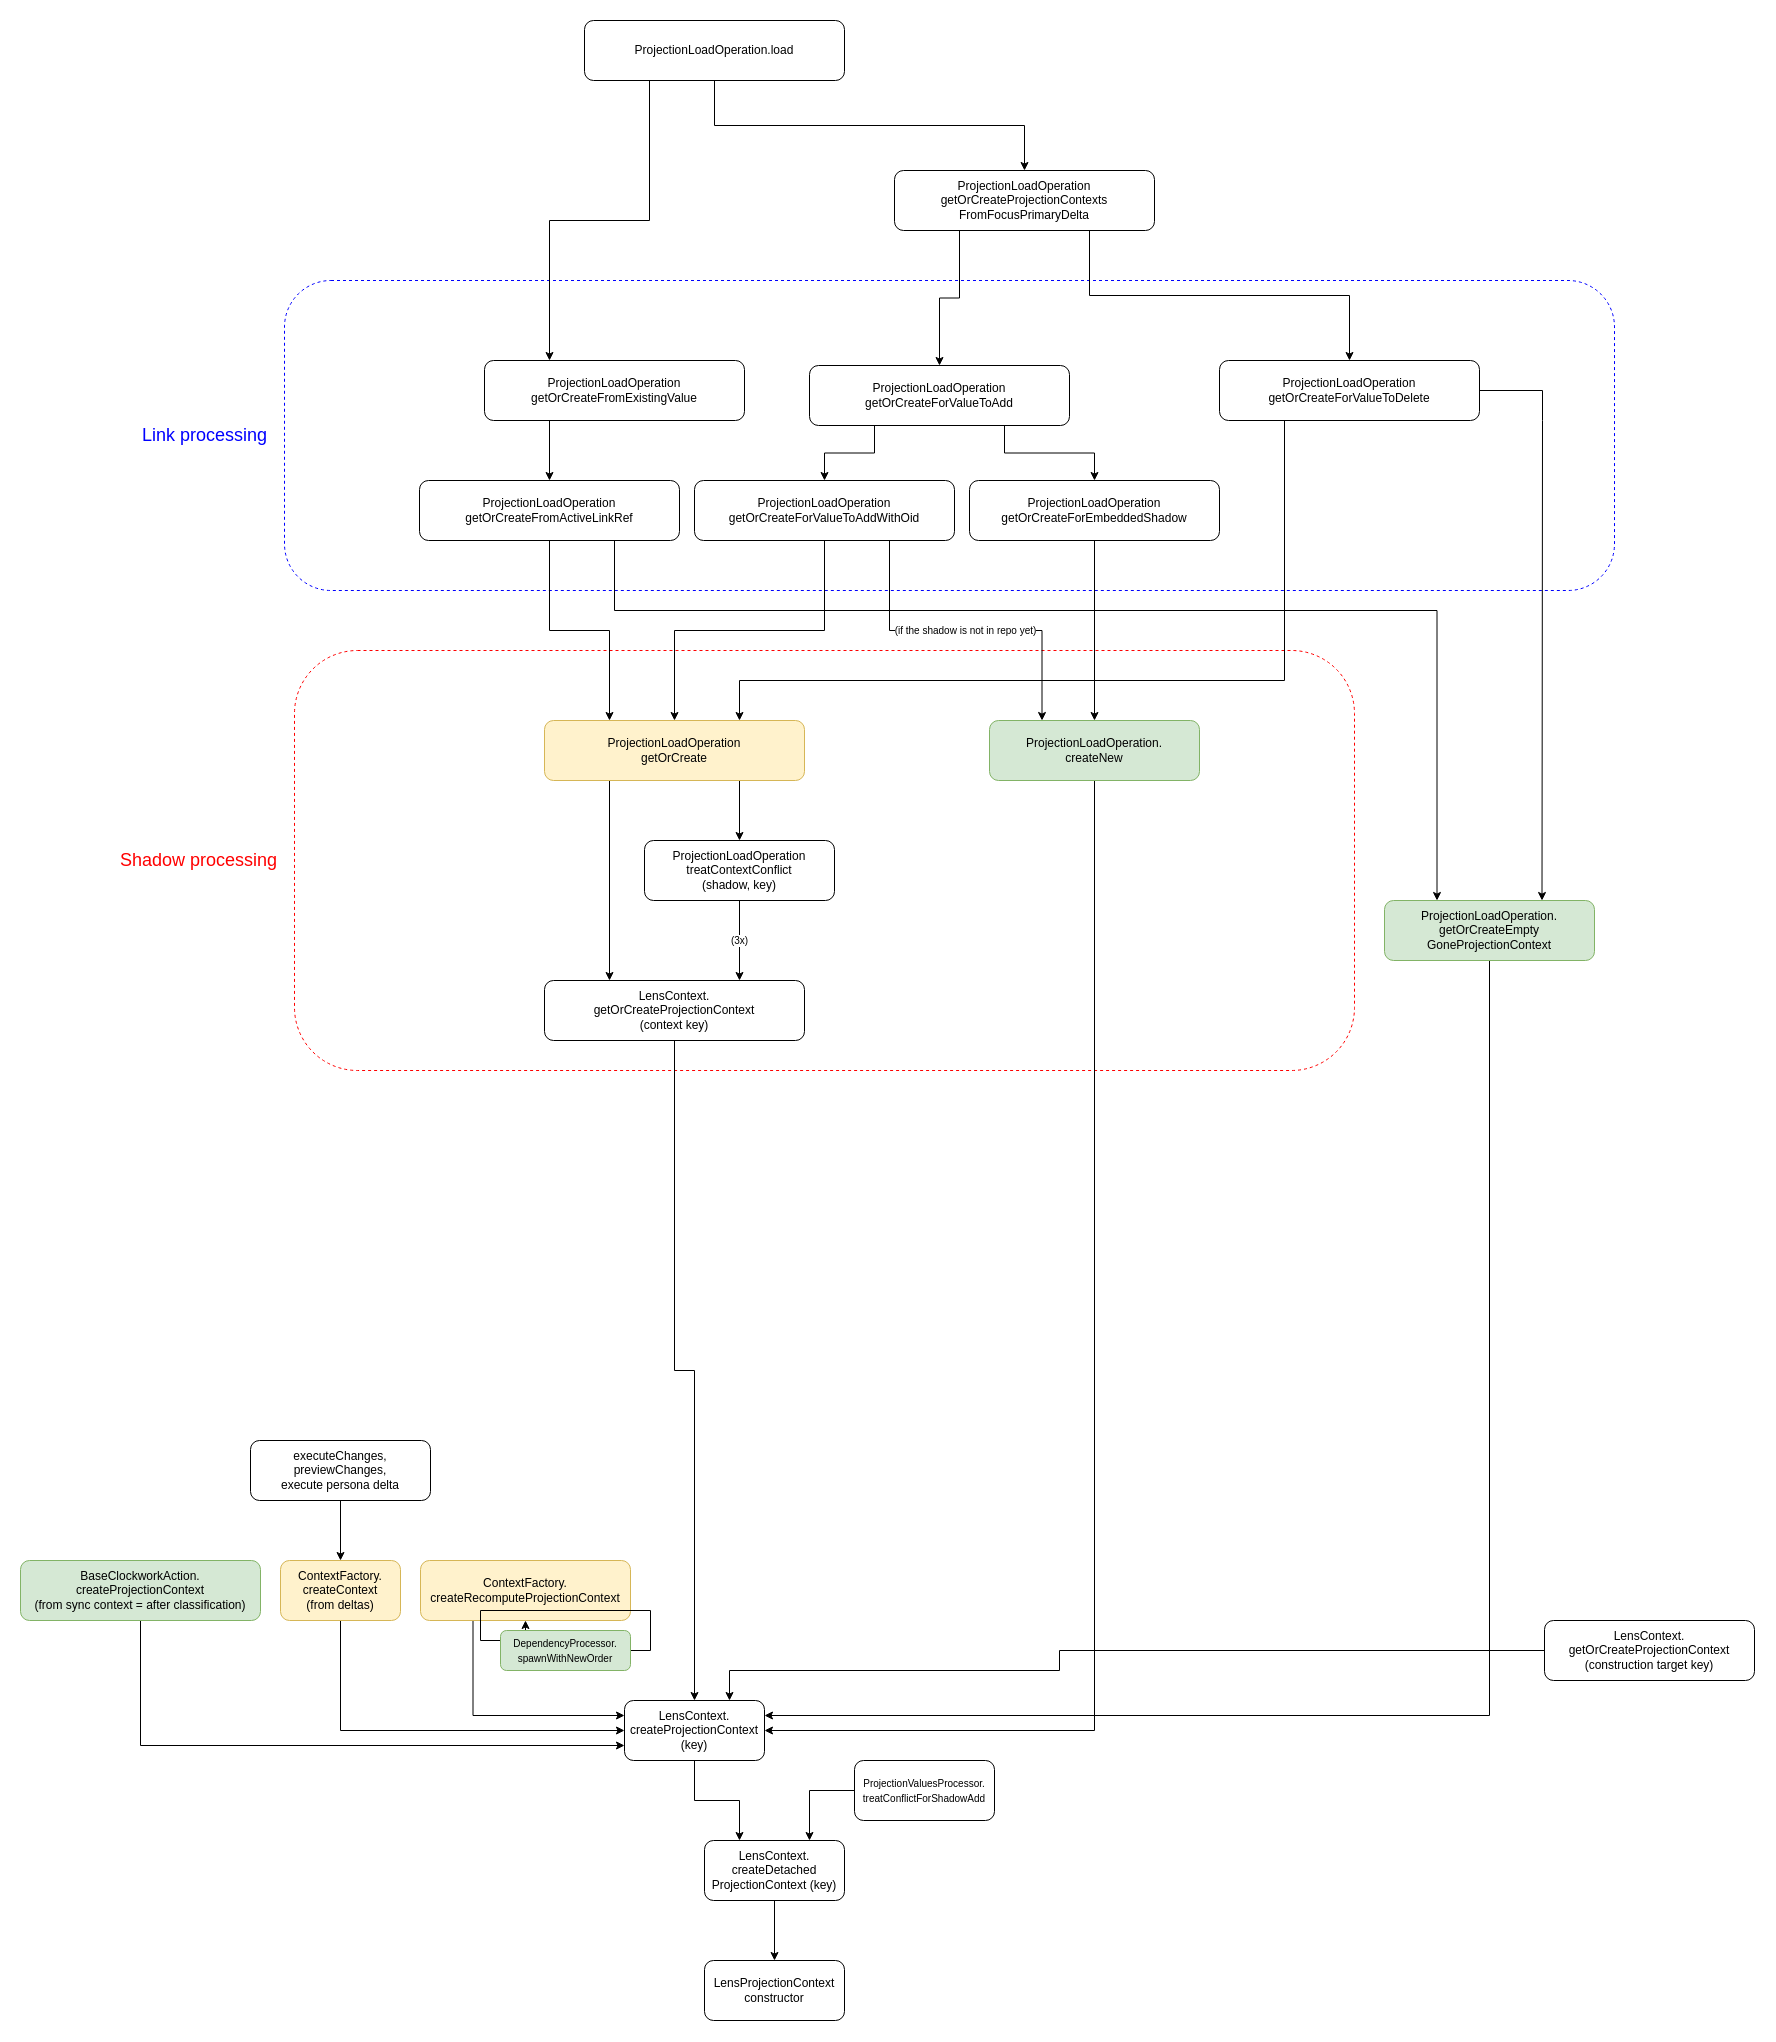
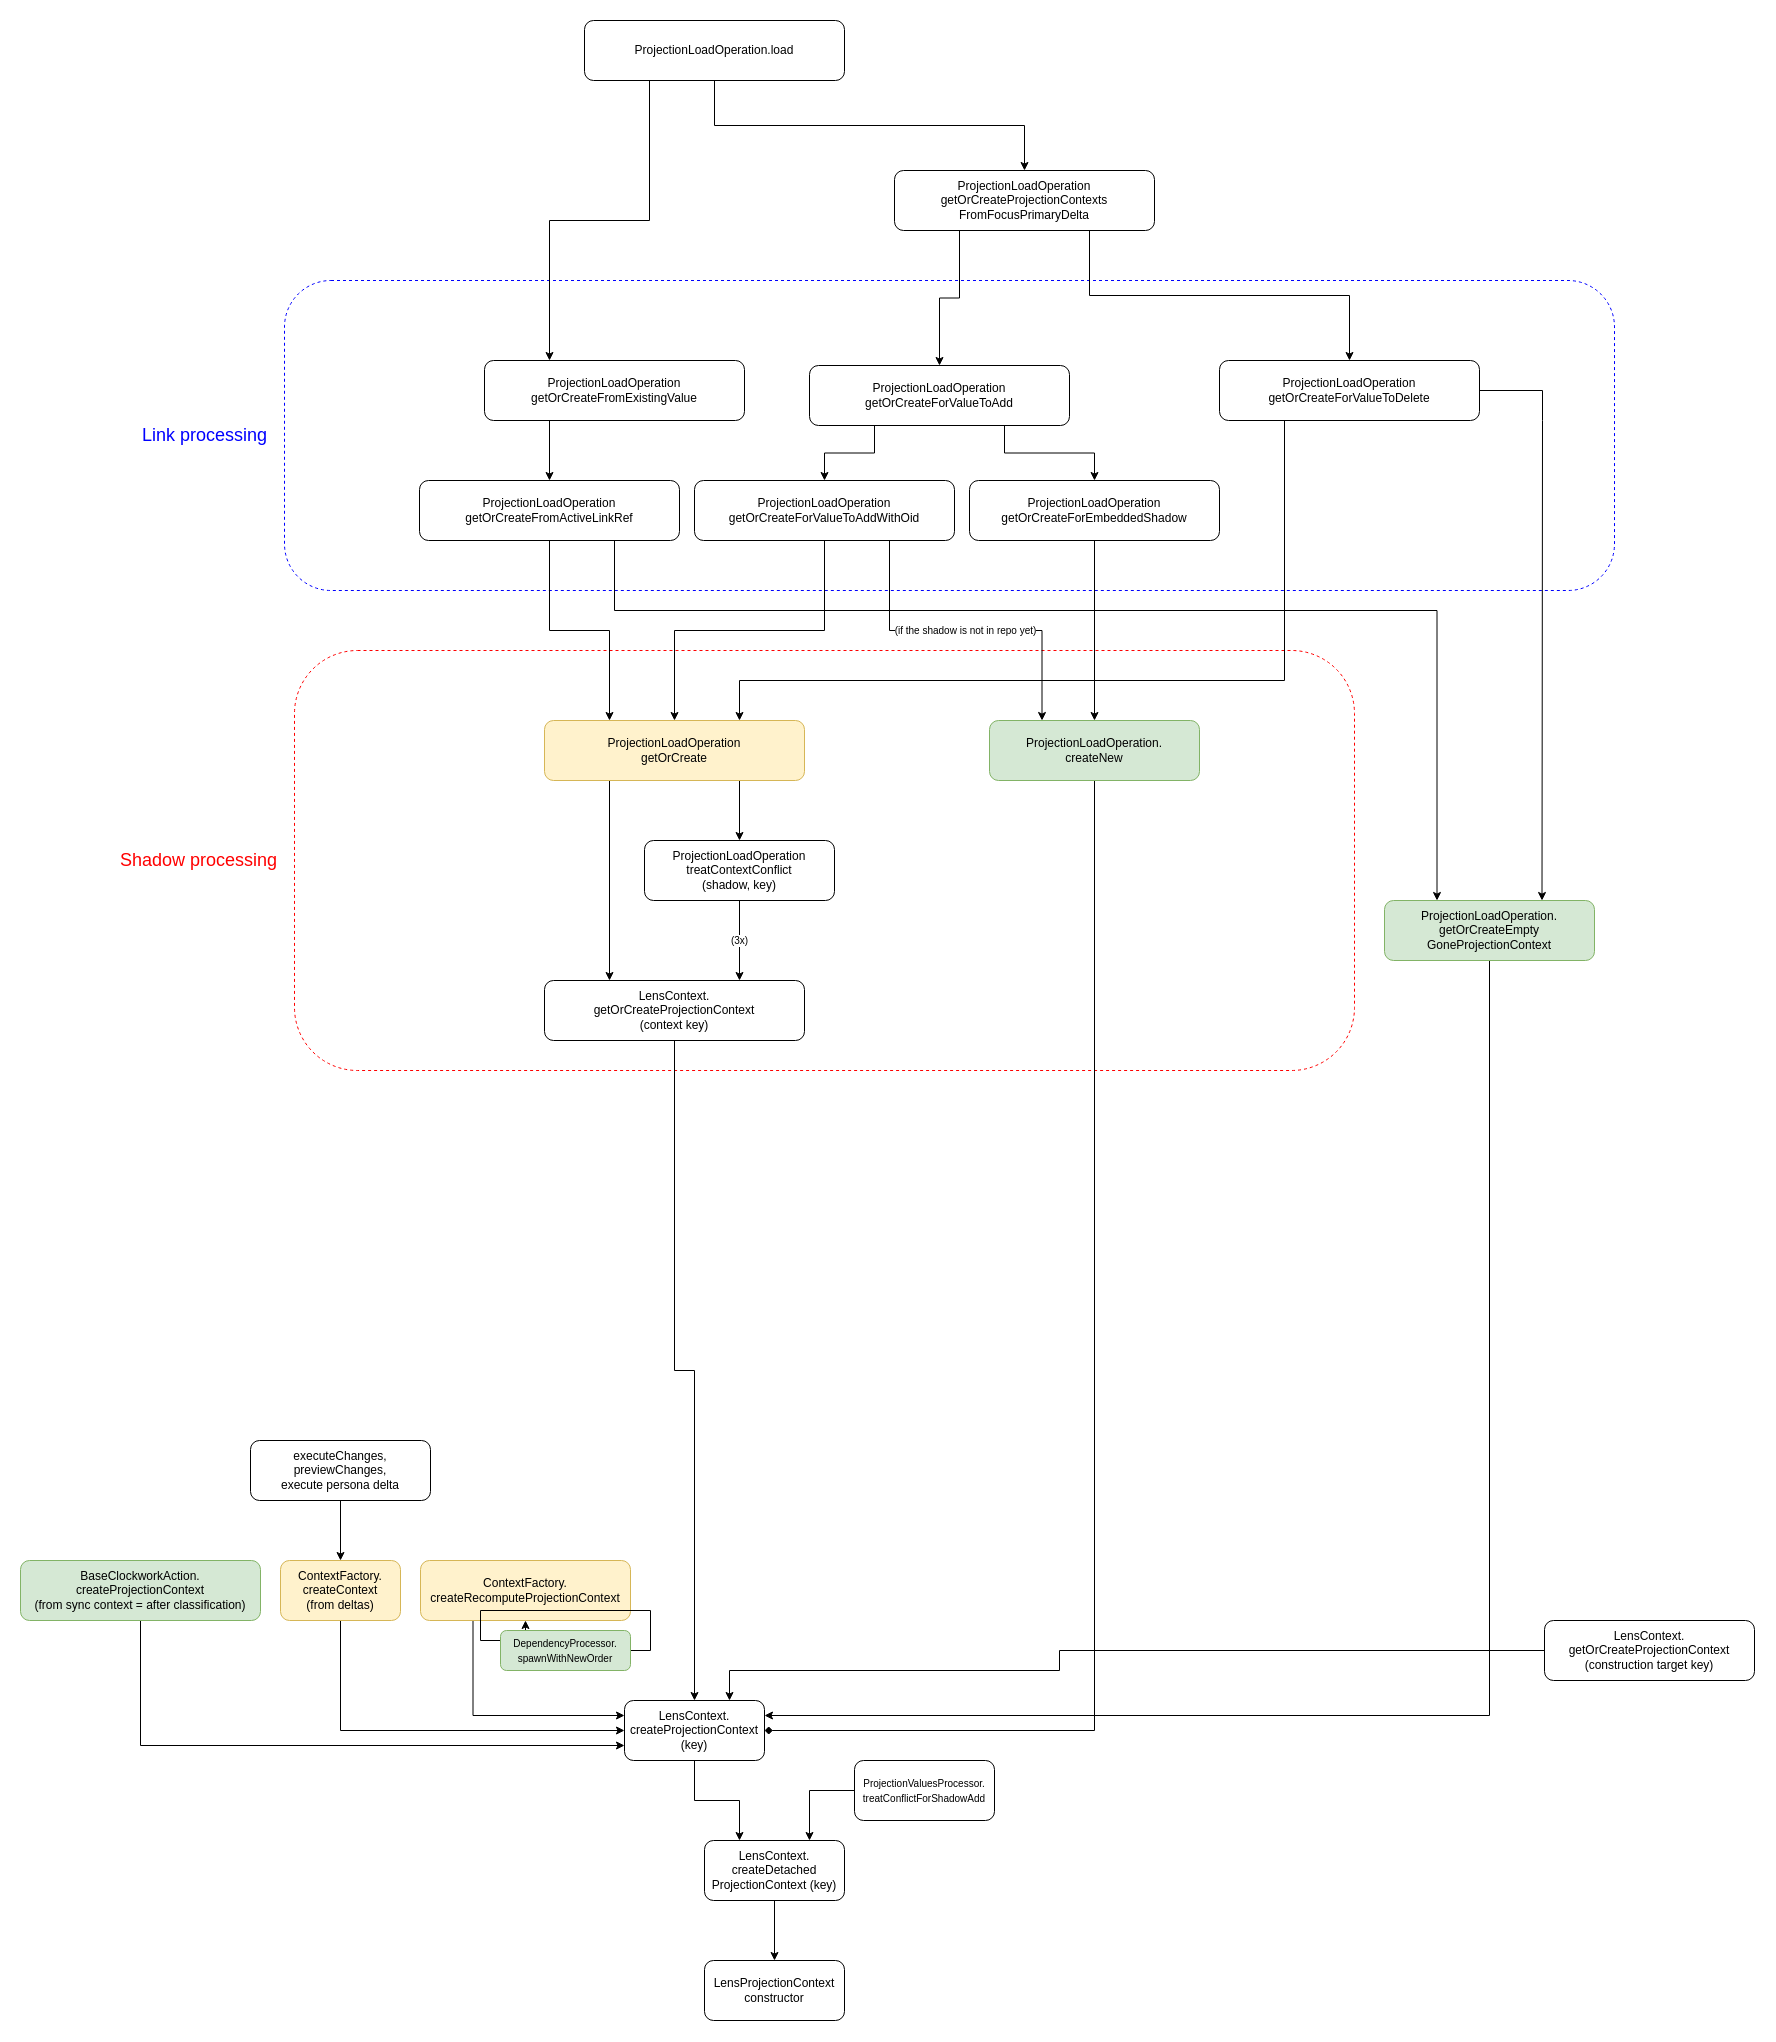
(772, 1731) -> (773, 1731)
